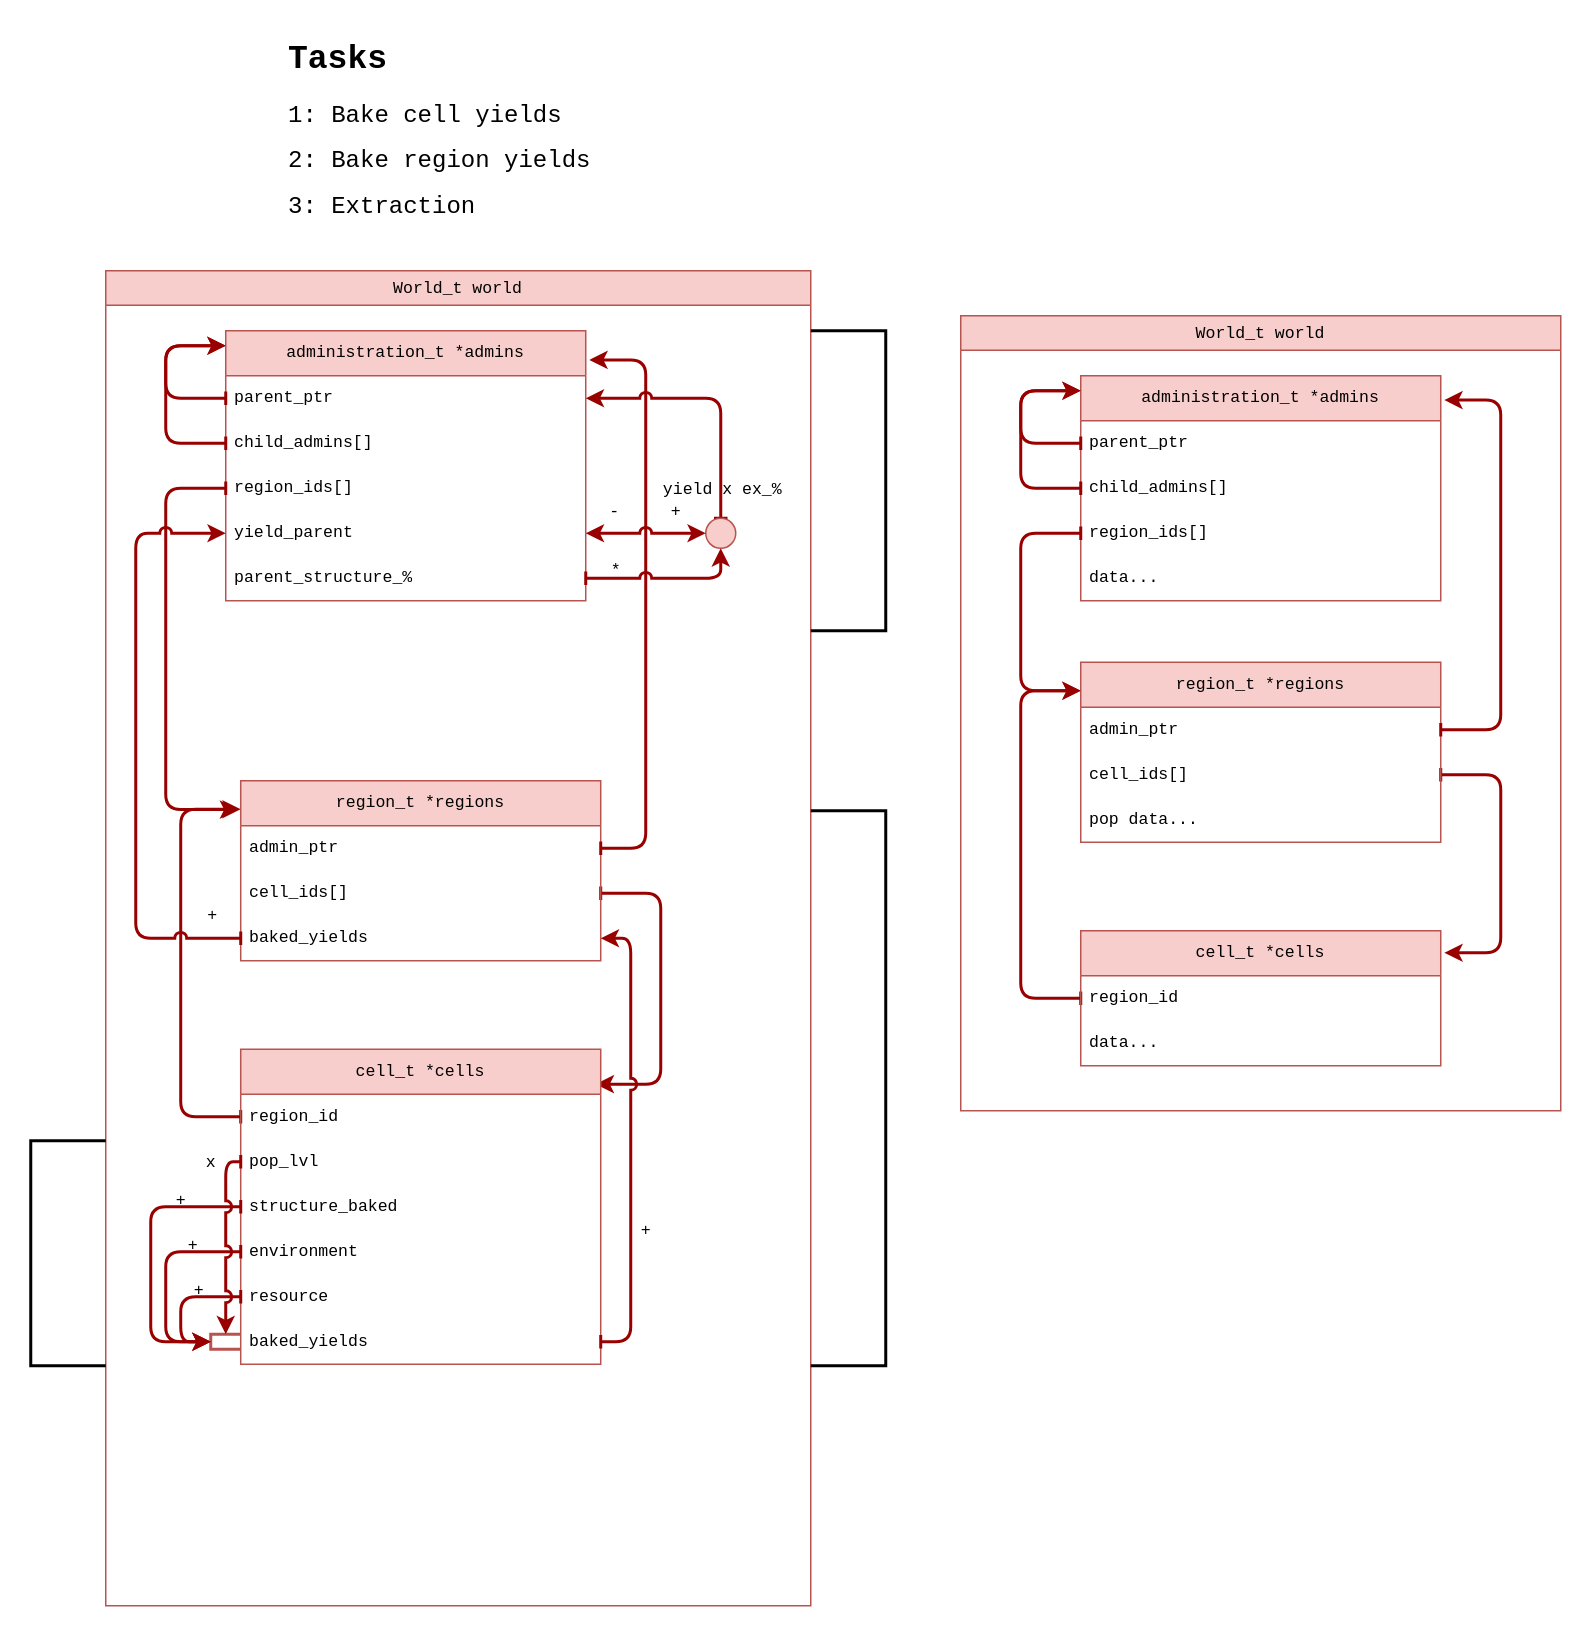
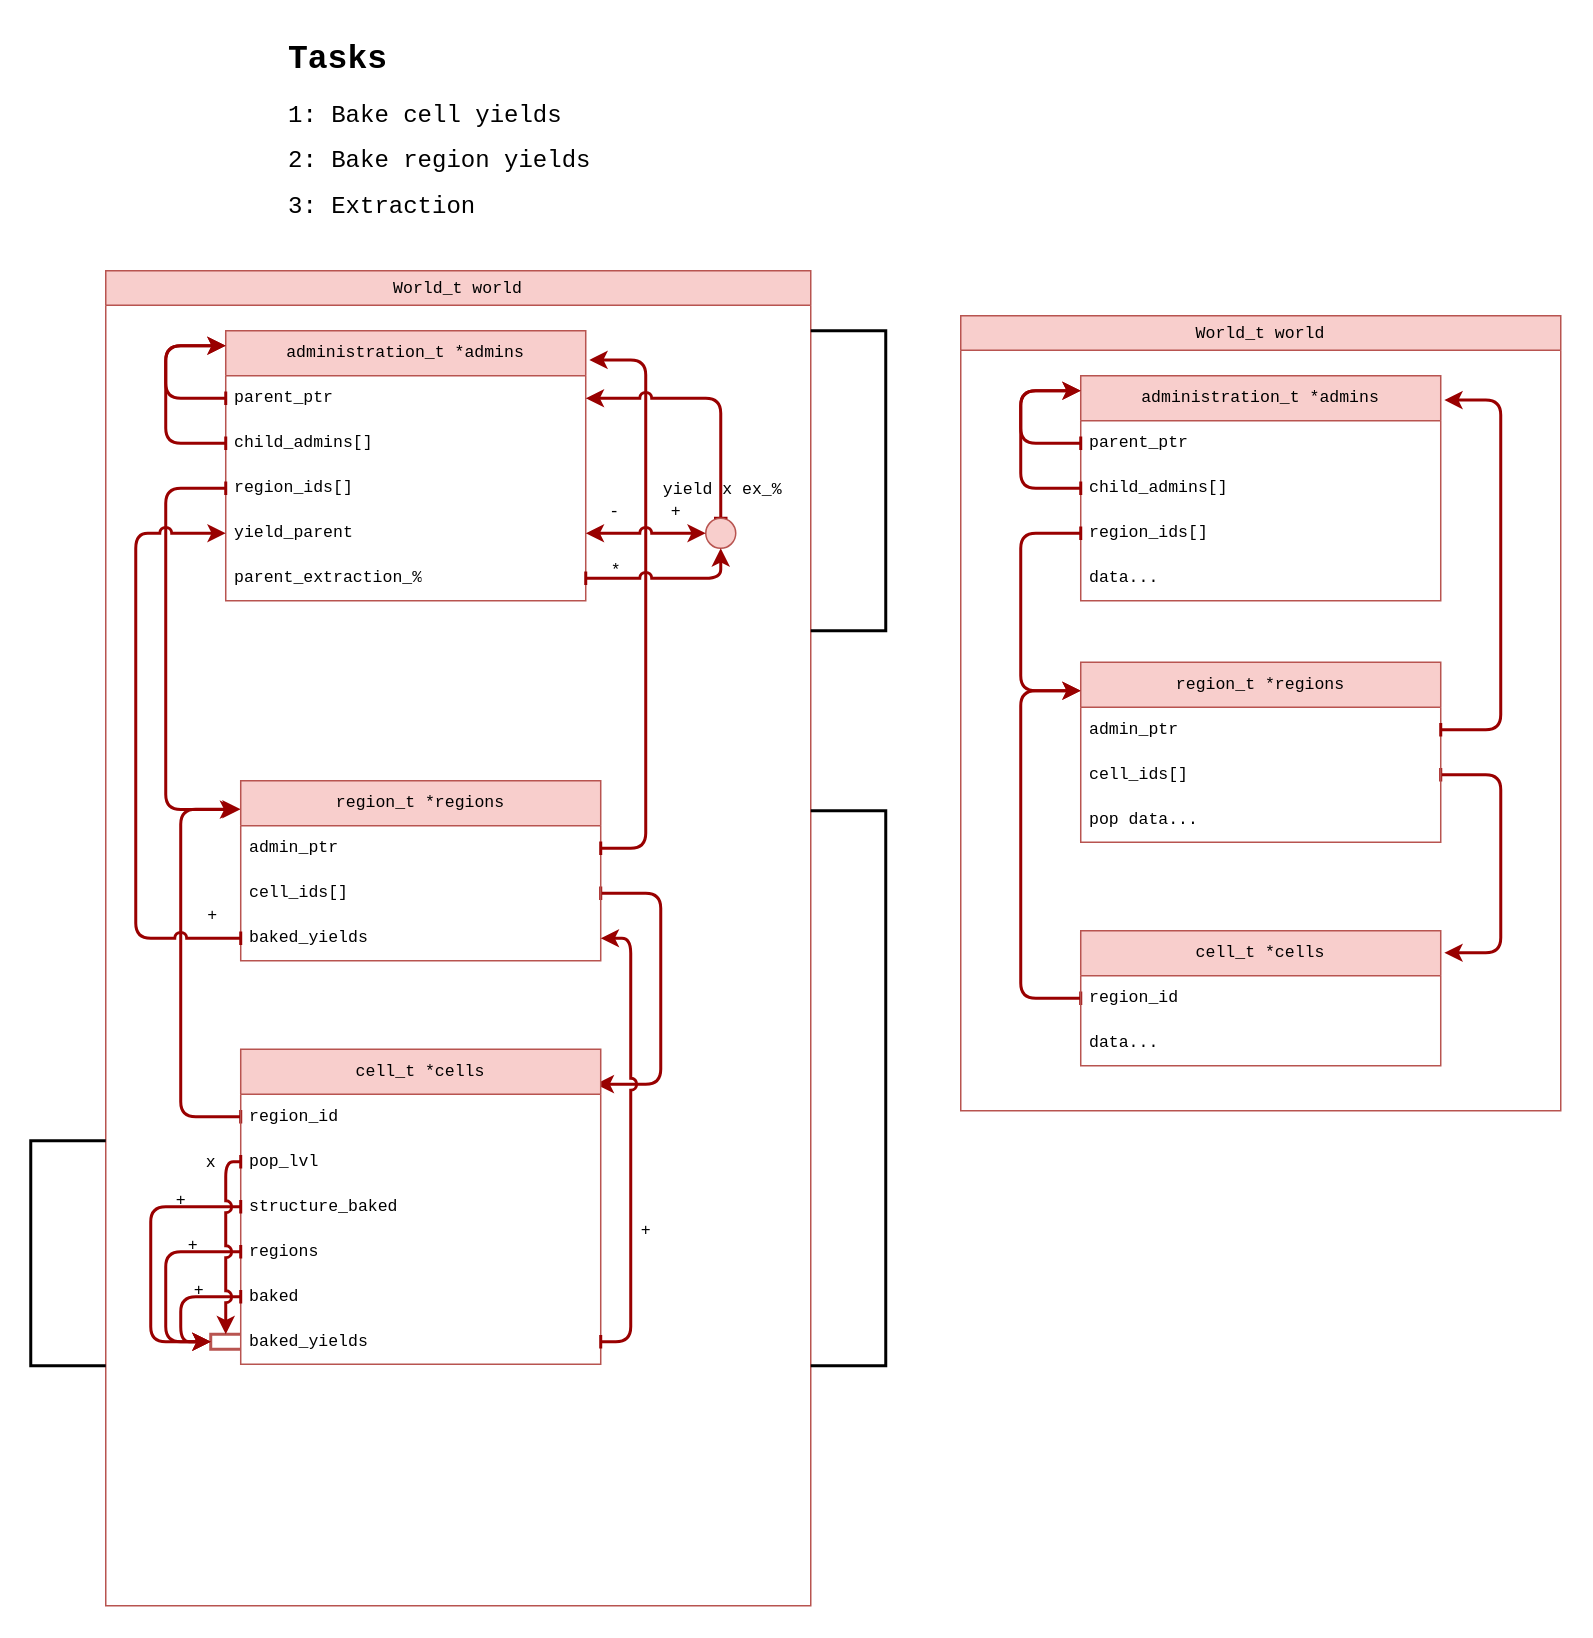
(318, 578) -> (320, 578)
(298, 1252) -> (280, 1252)
(287, 1297) -> (273, 1297)
